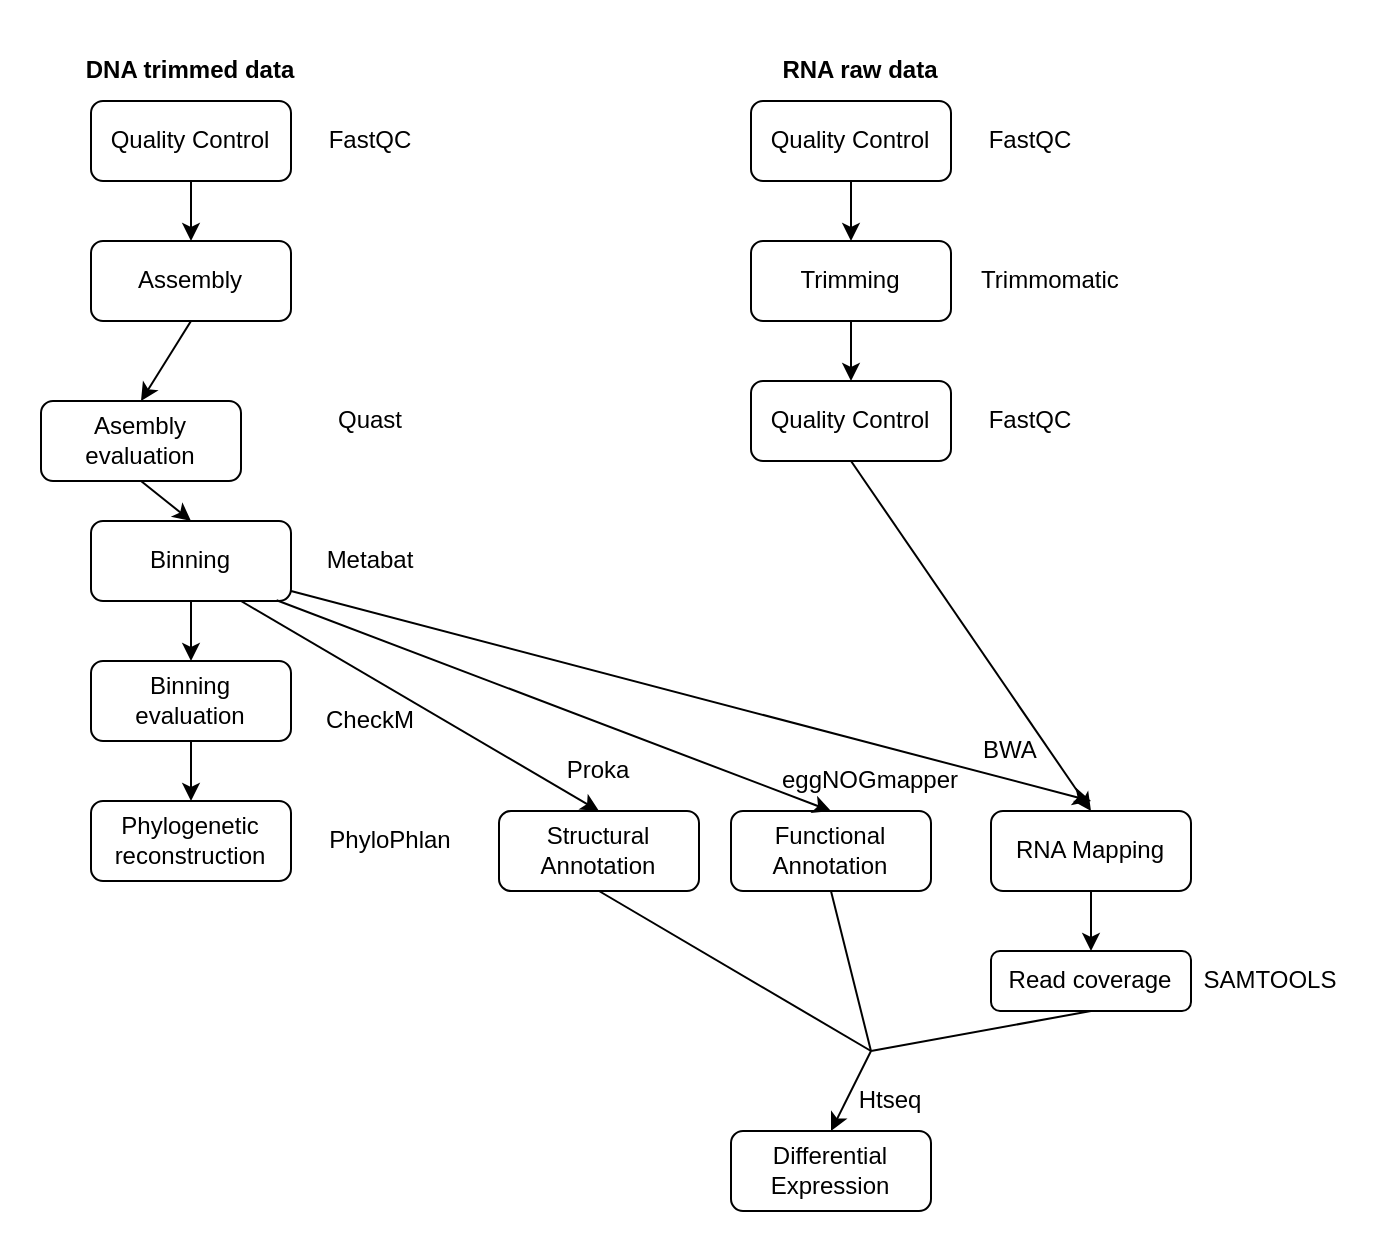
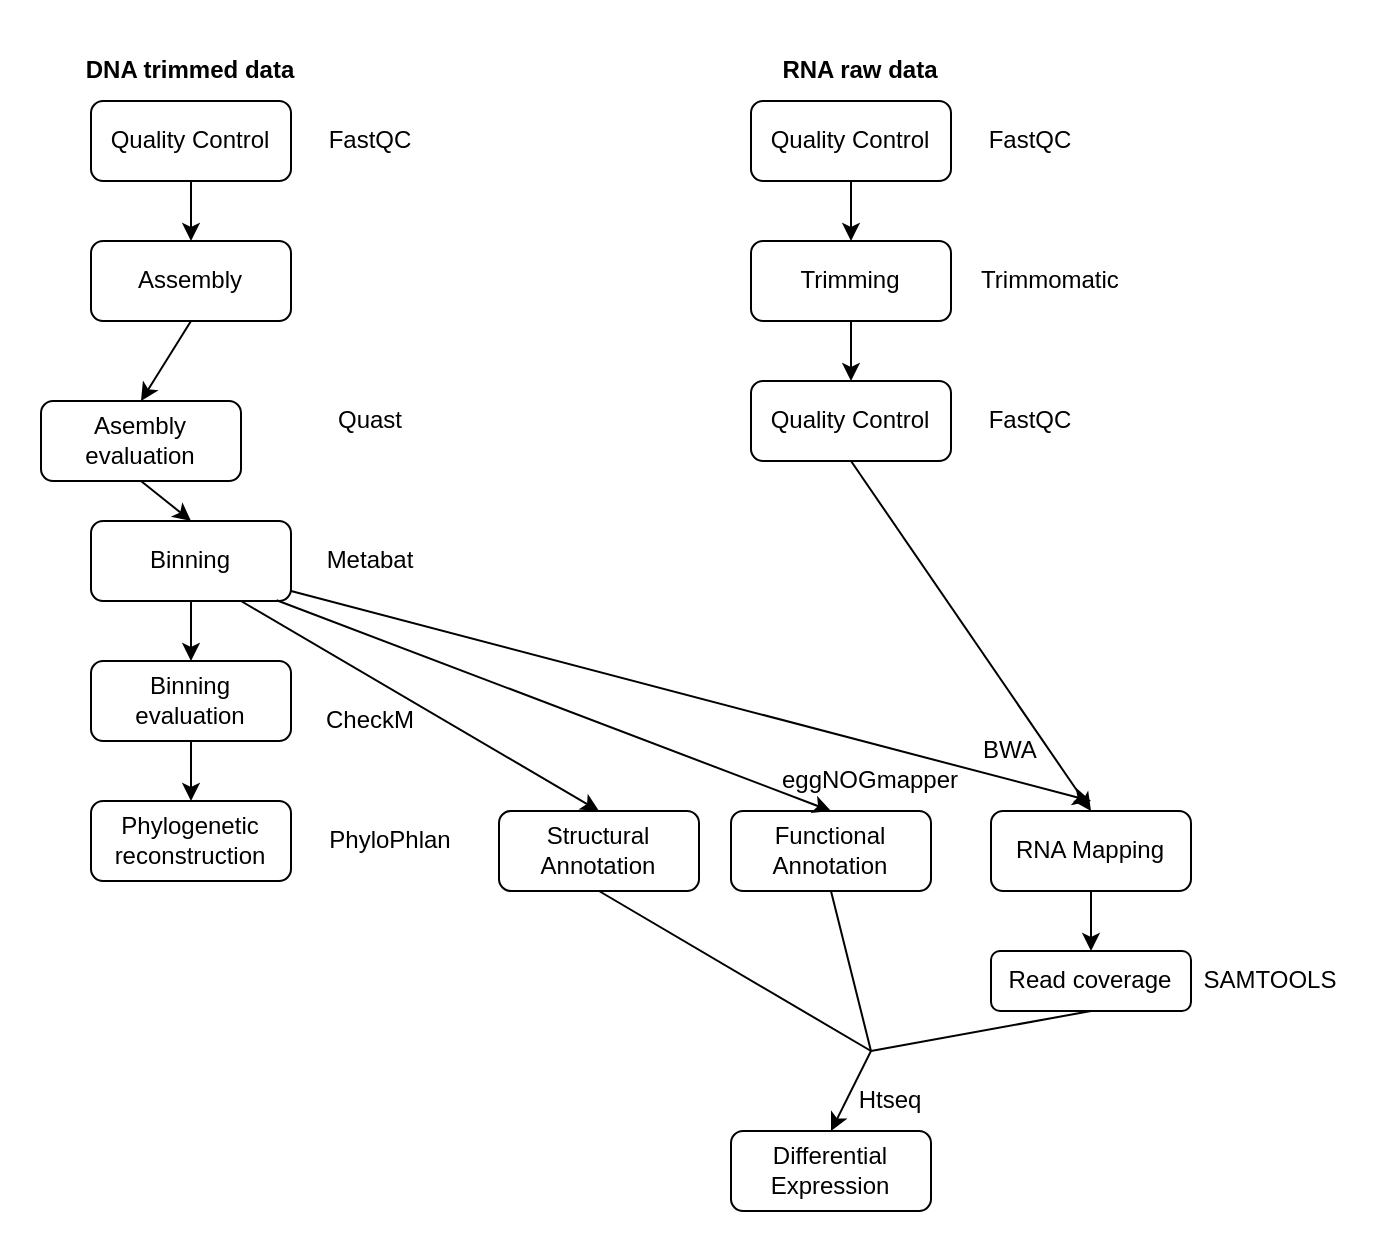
(599, 771) -> none
